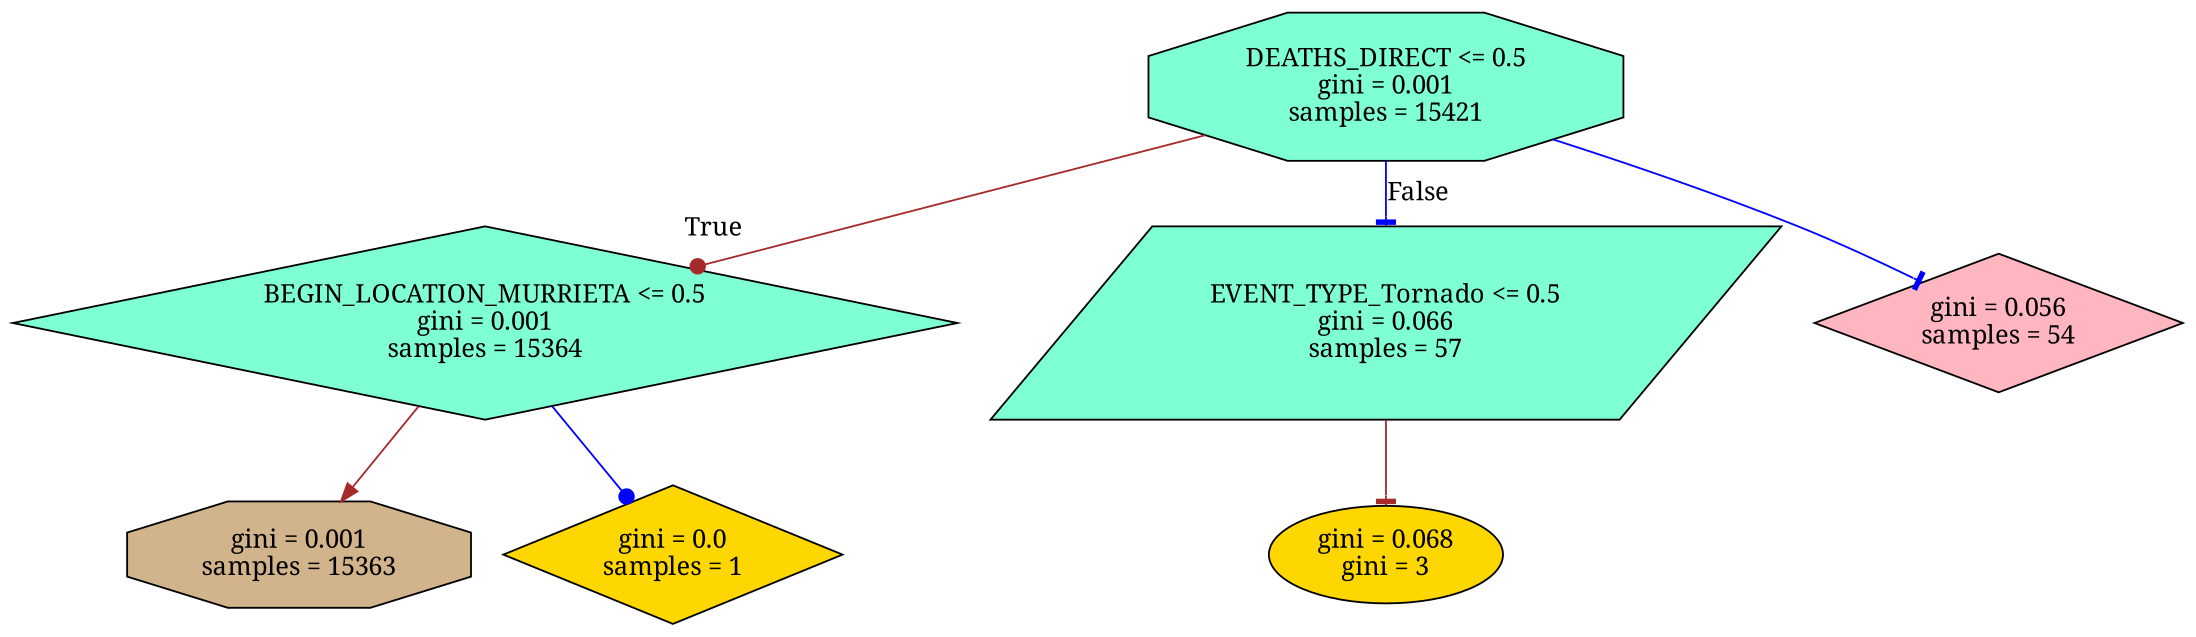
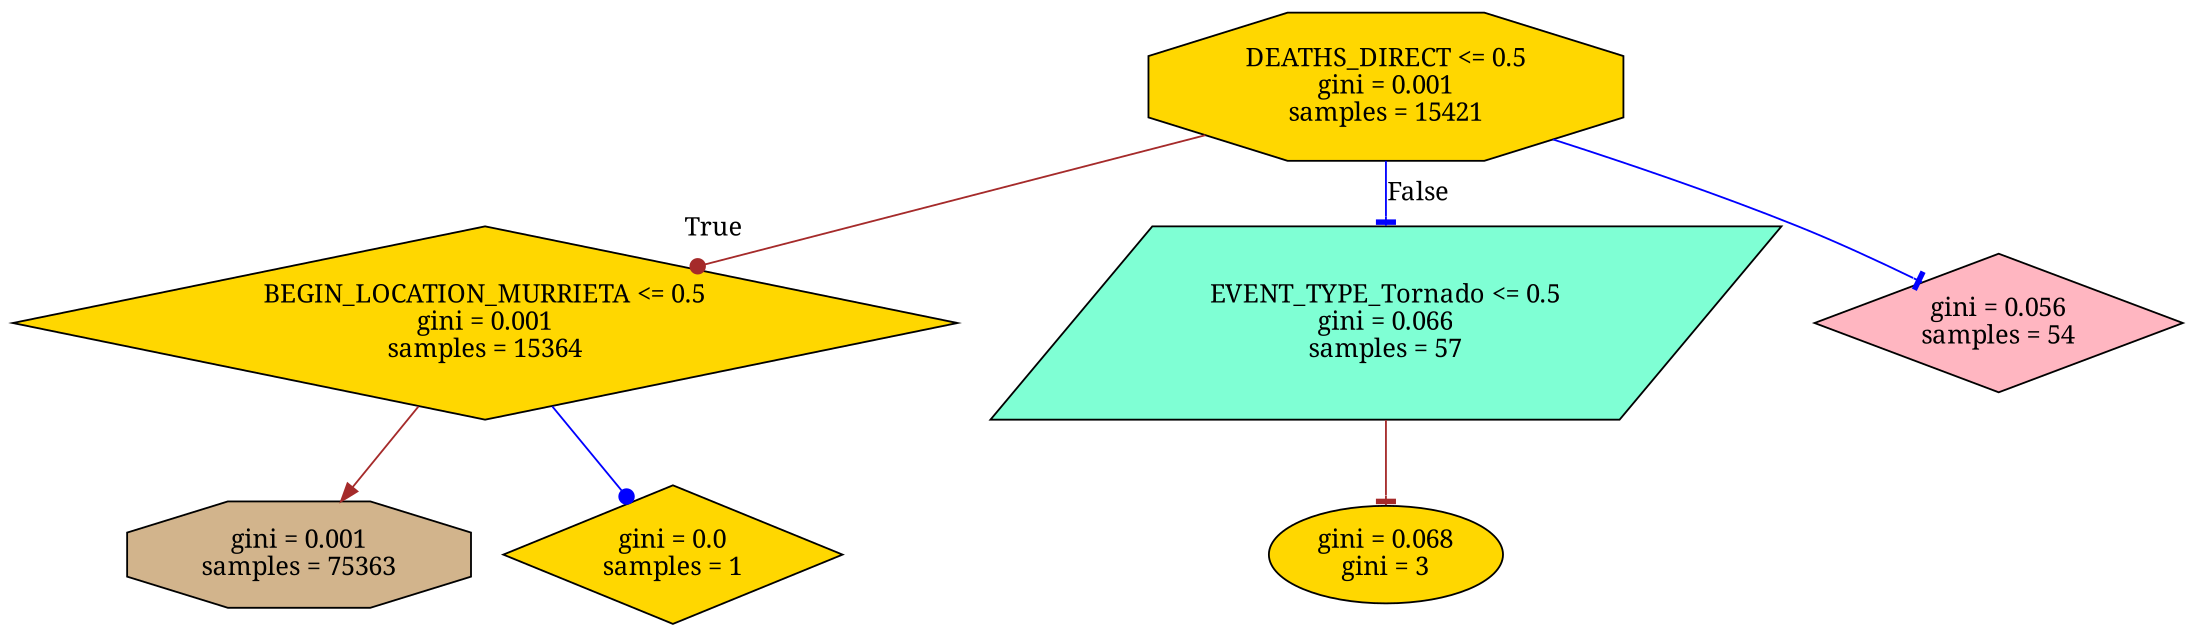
(1386, 87) -> (1386, 87)
(485, 323) -> (485, 323)
(299, 555) -> (299, 555)
